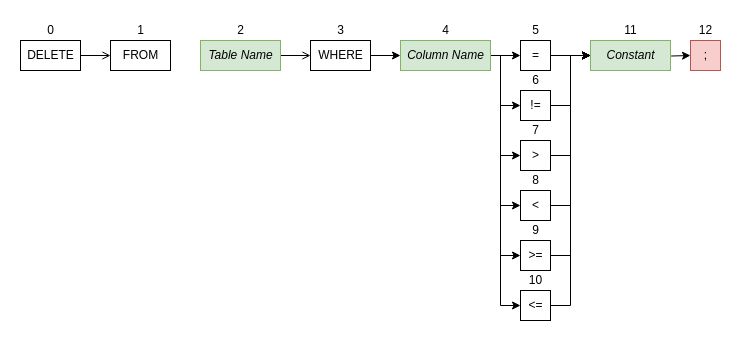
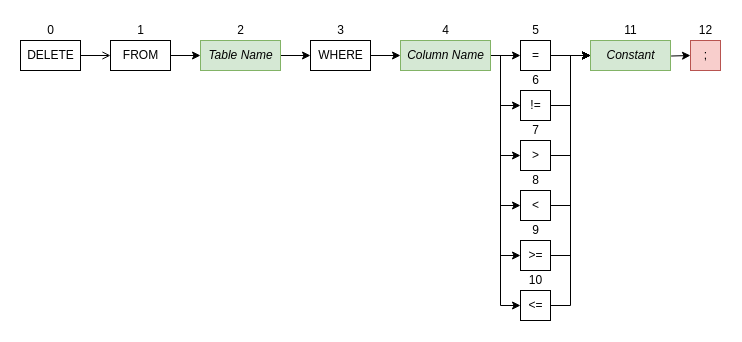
none -> (182, 56)
(303, 56) -> (302, 56)
